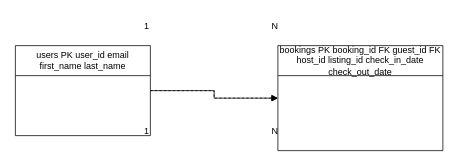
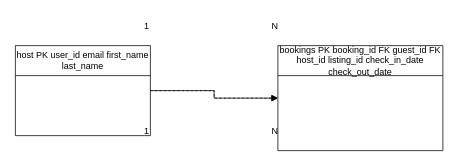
(83, 60) -> (83, 60)
